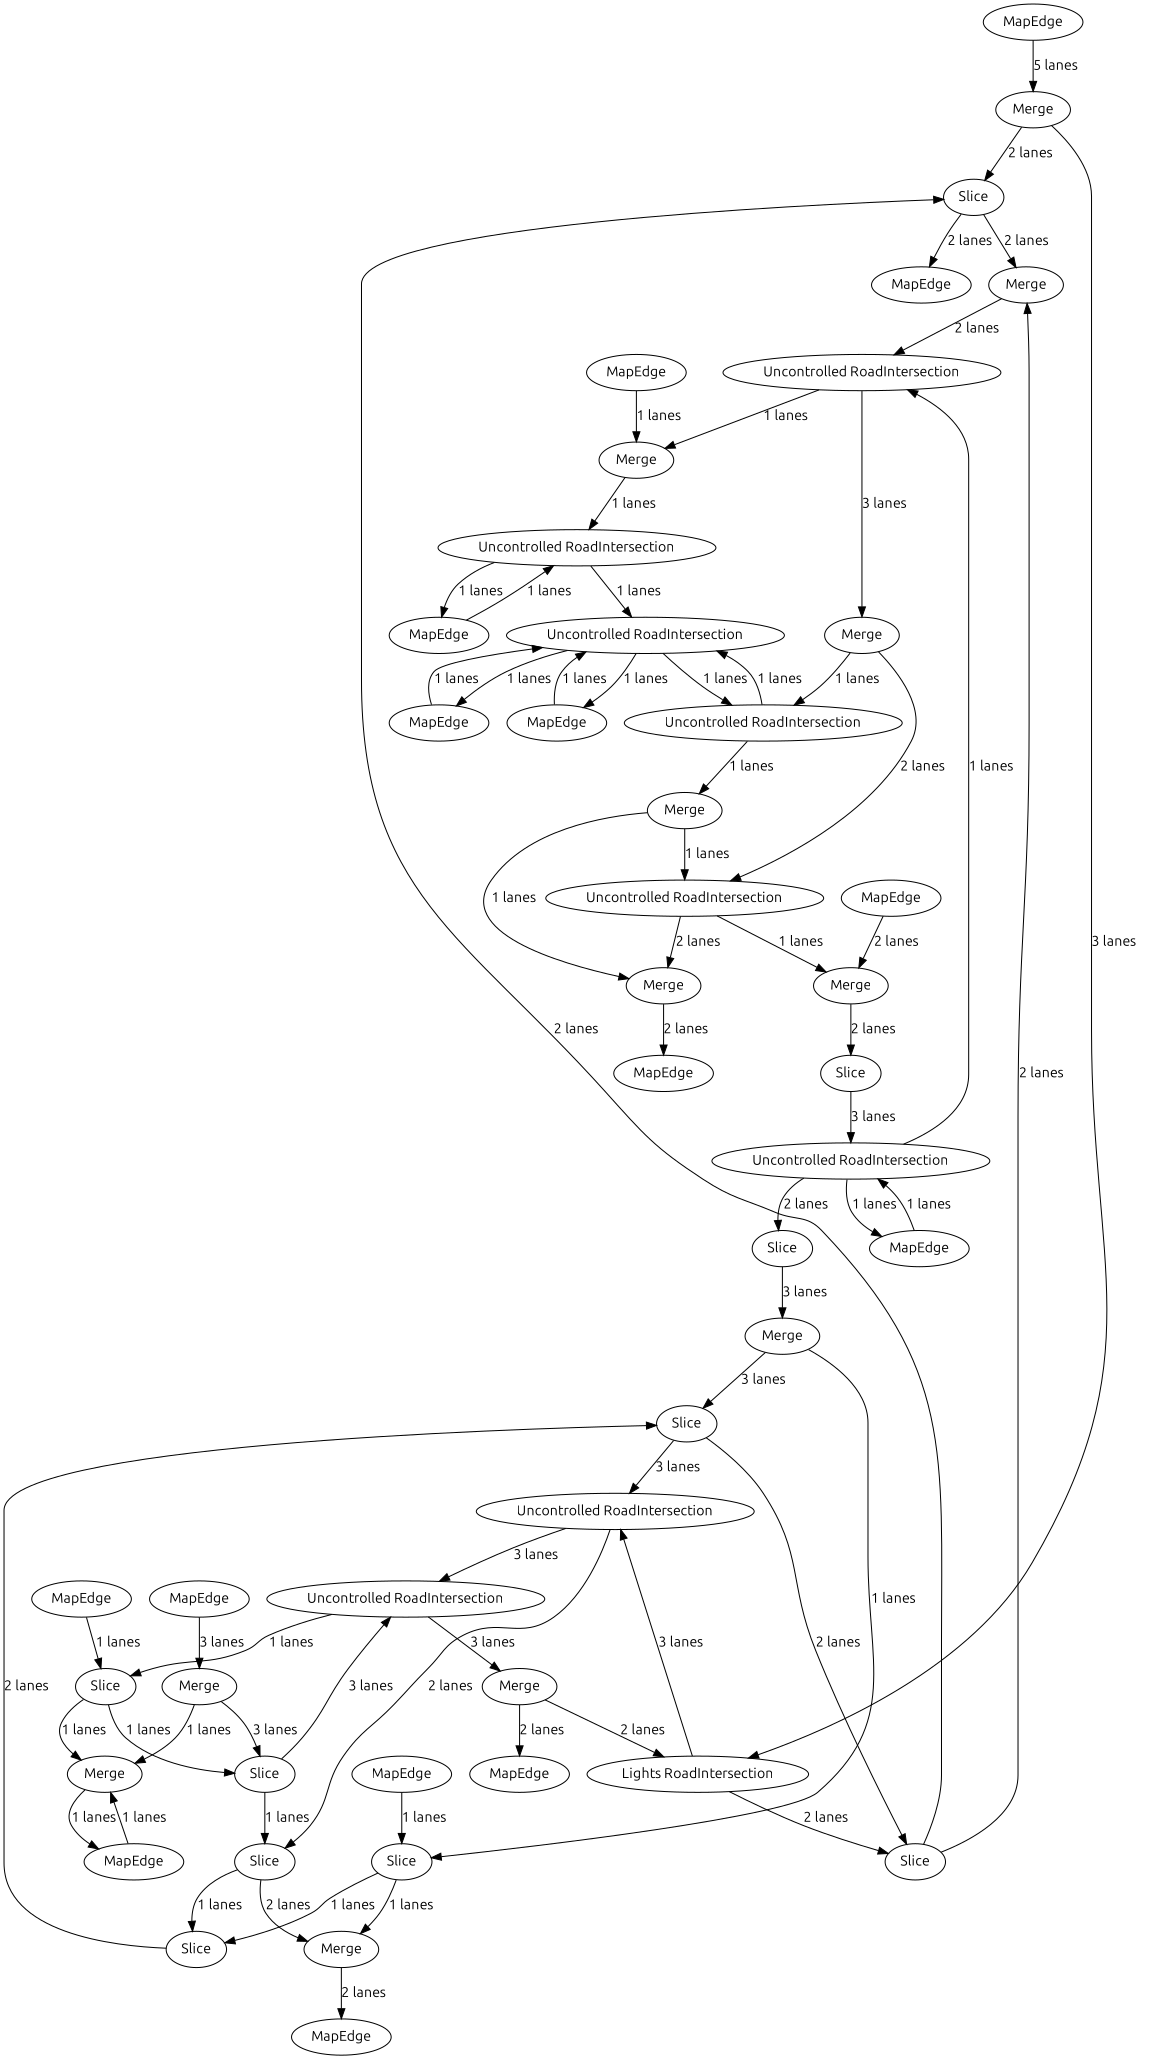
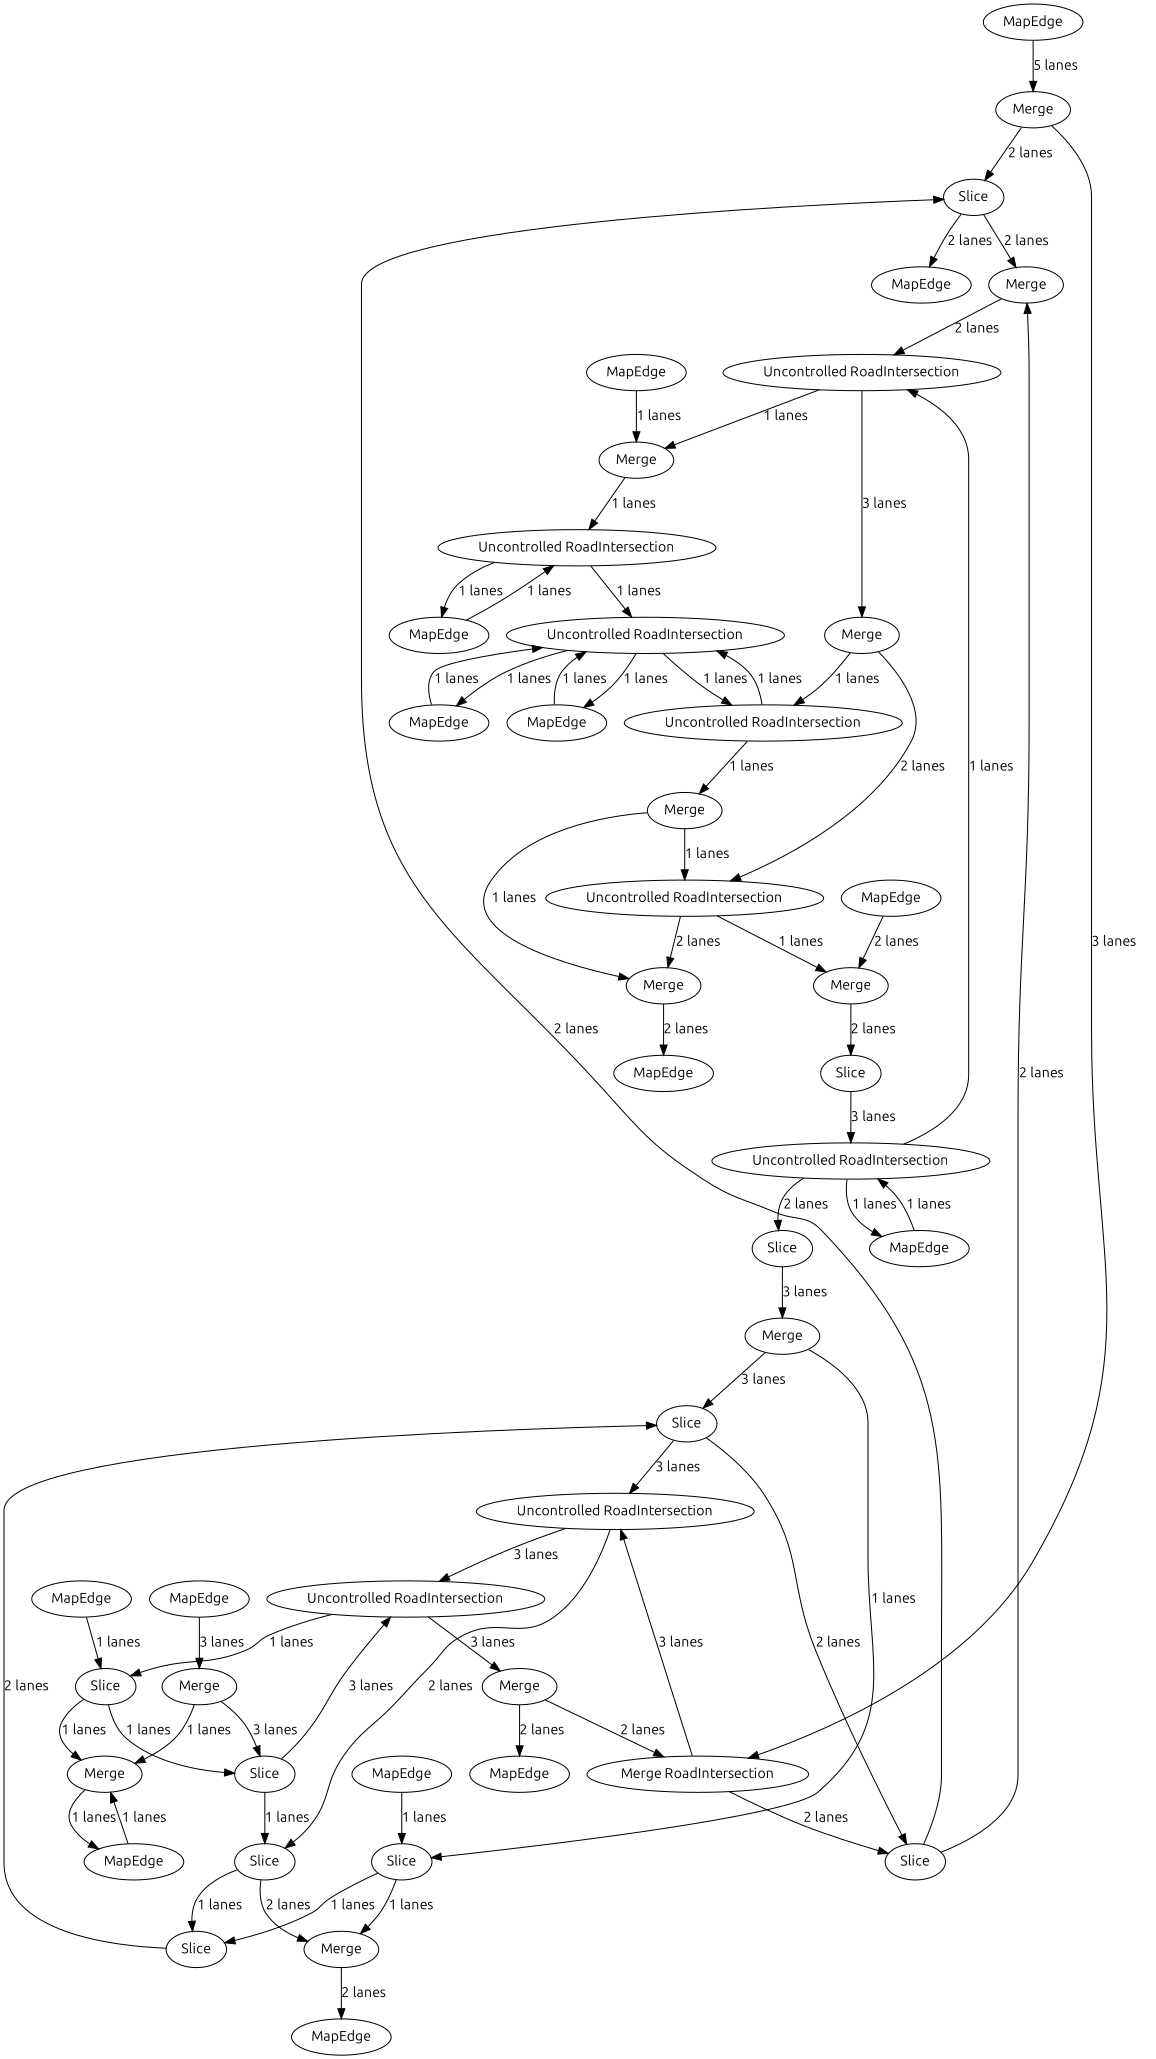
(698, 1774) -> (698, 1774)
